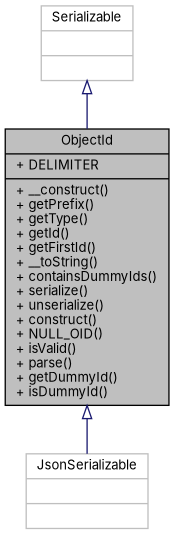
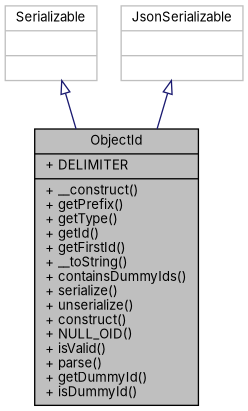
(87, 436) -> (162, 111)
